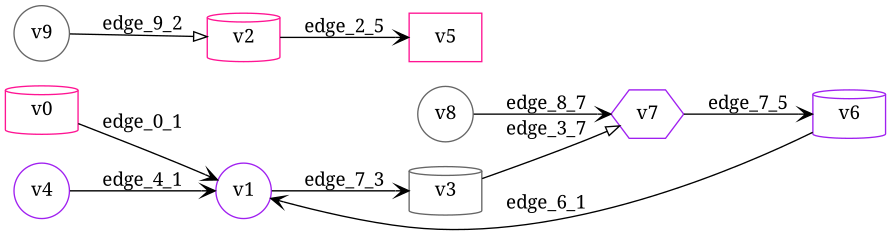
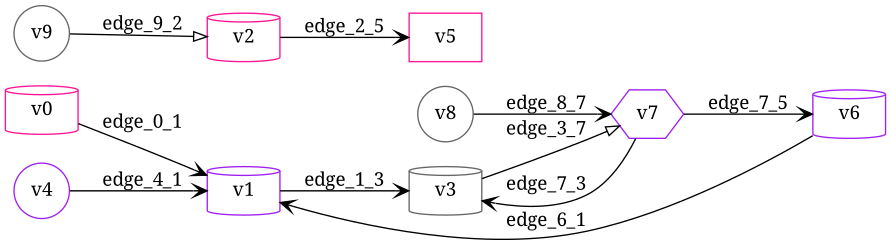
(345, 181) -> (345, 181)
(244, 191) -> (244, 191)
none -> (579, 198)
